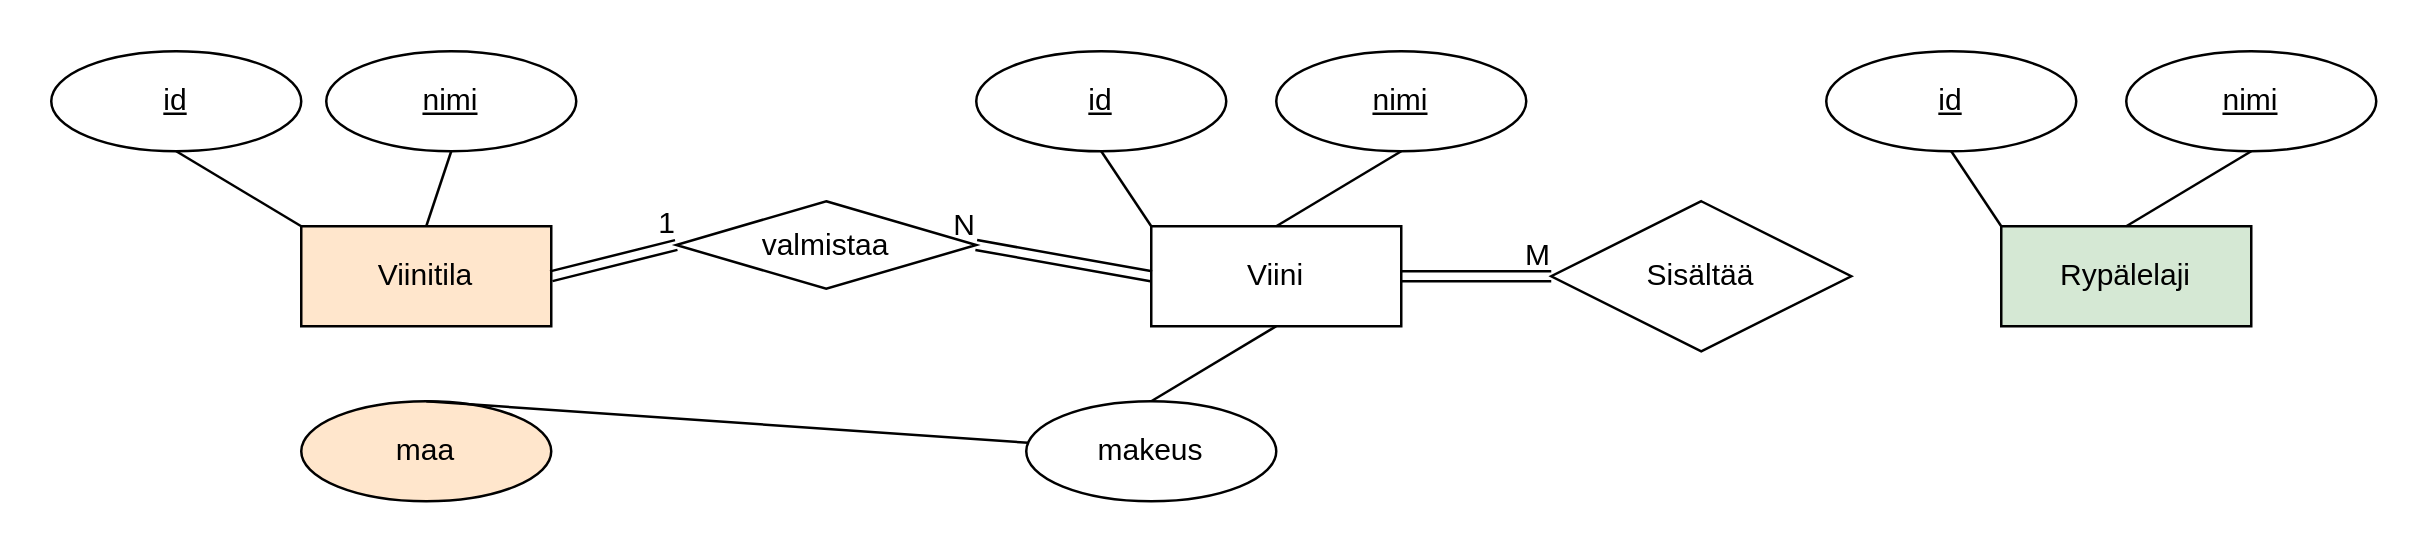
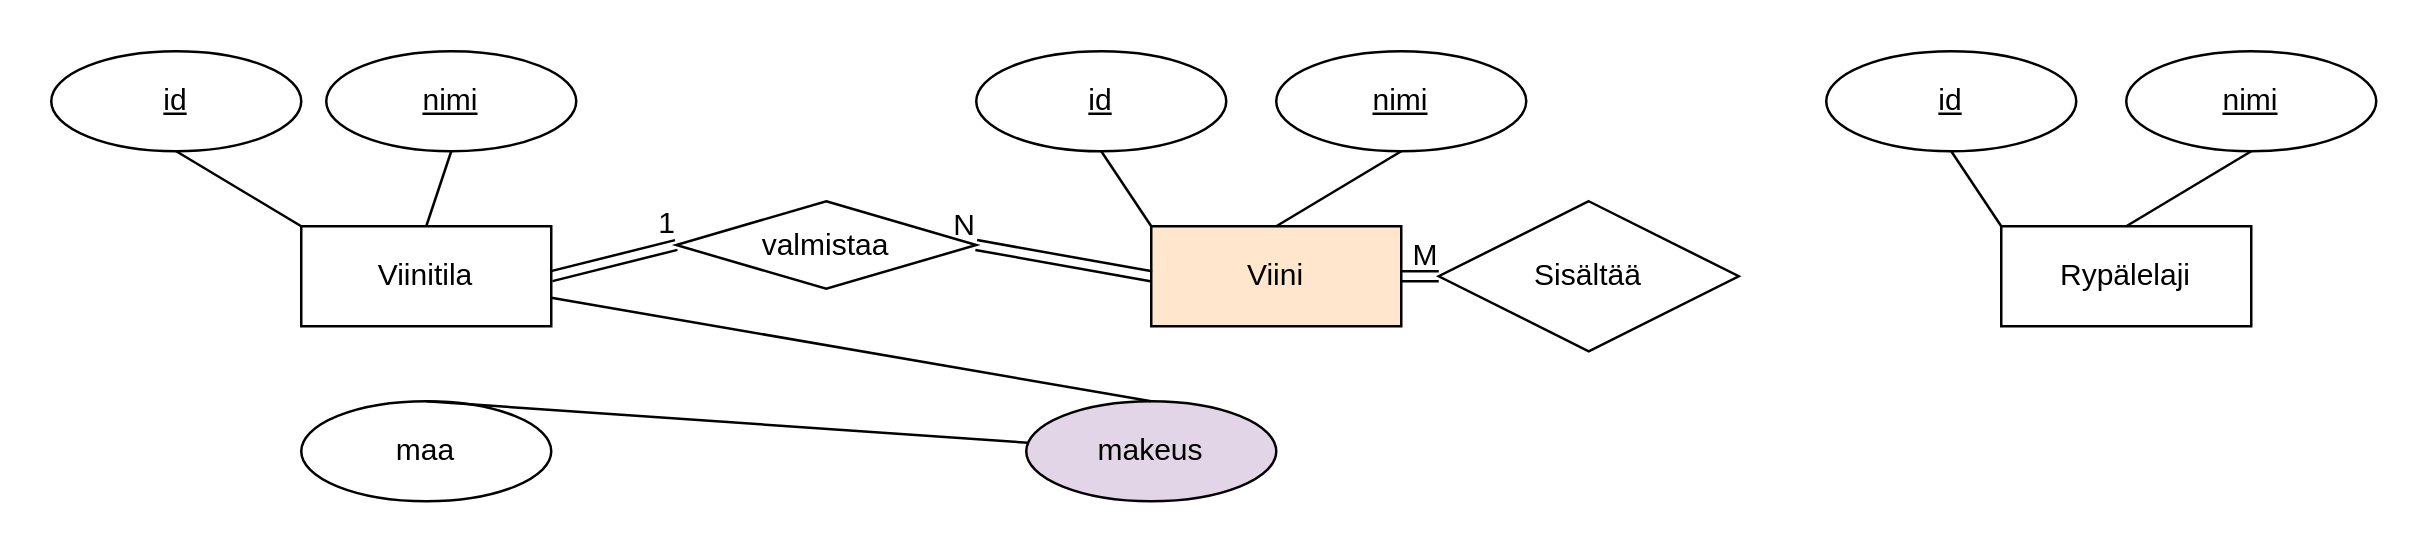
(426, 276) -> (426, 276)
(1276, 276) -> (1276, 276)
(1701, 276) -> (1589, 276)
(2126, 276) -> (2126, 276)
(1213, 364) -> (851, 350)
(426, 451) -> (426, 451)
(1151, 451) -> (1151, 451)
